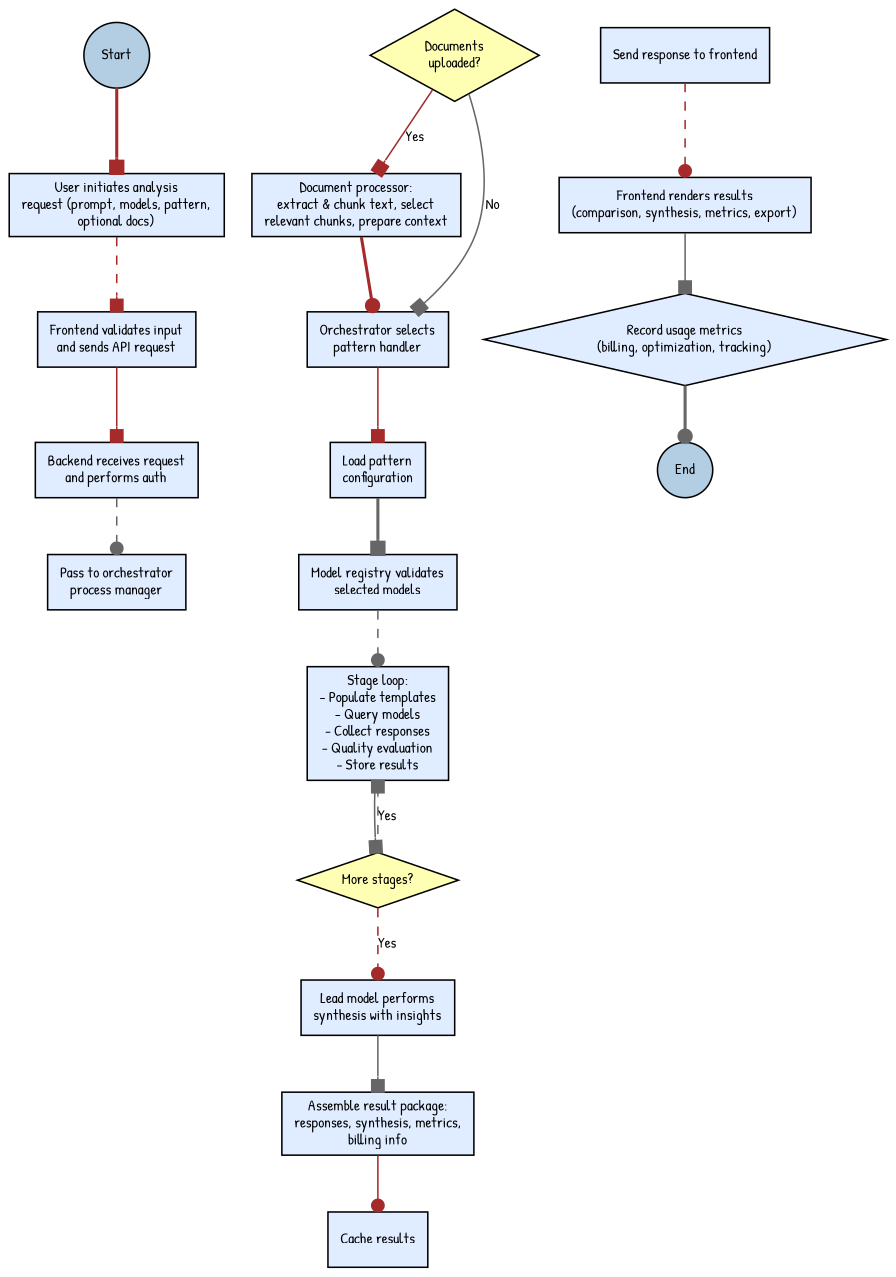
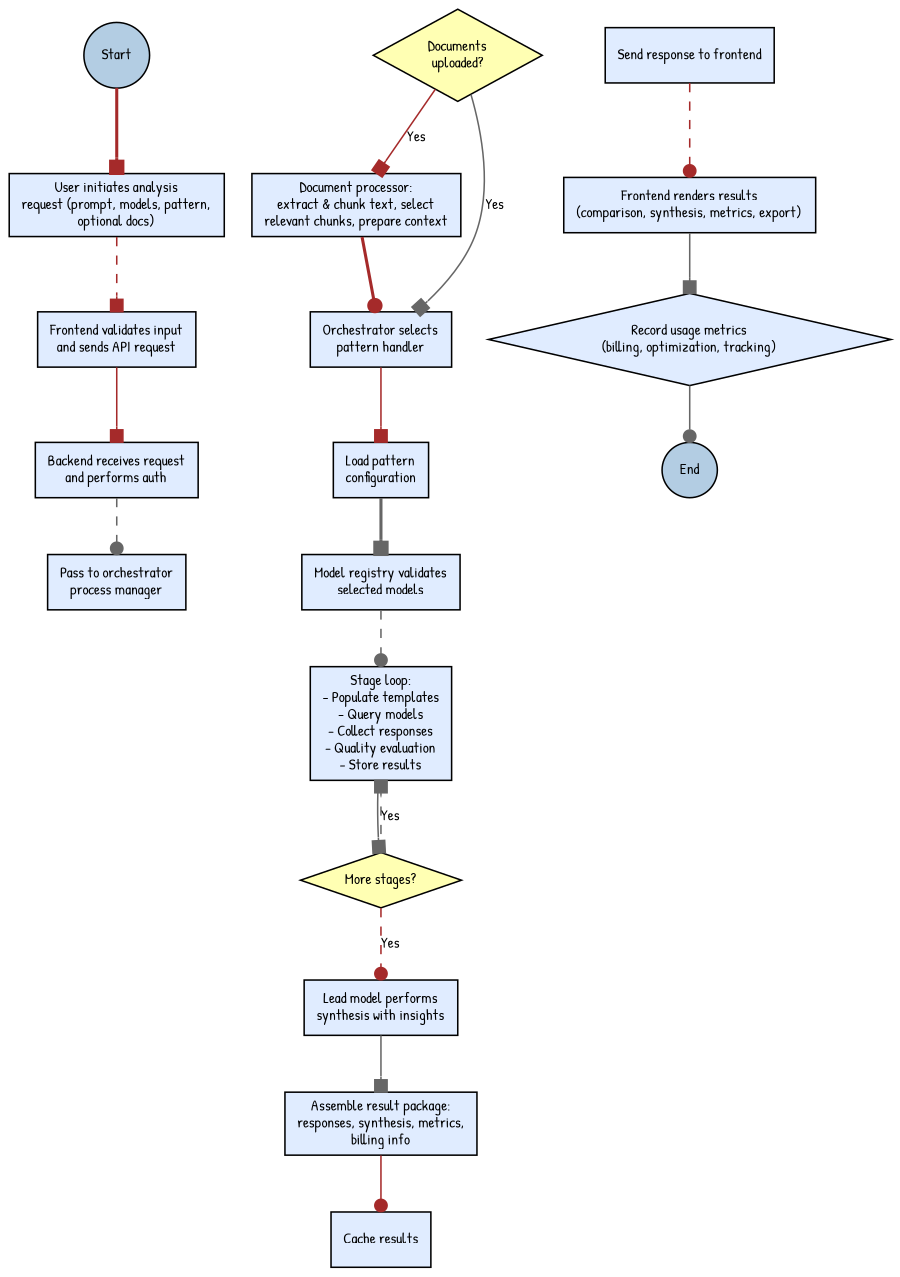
(493, 205) -> (495, 205)
(685, 408) -> (690, 408)
